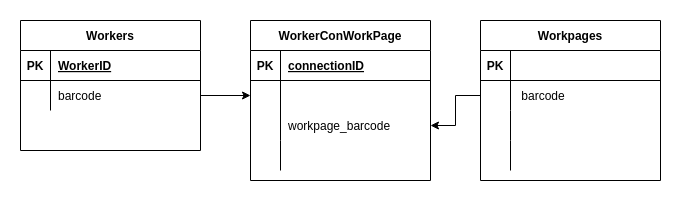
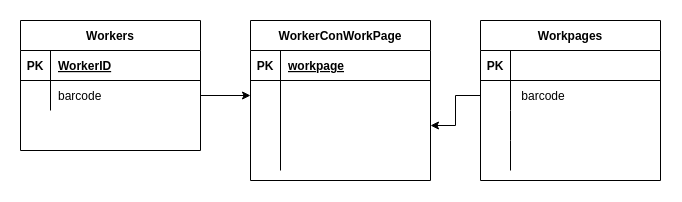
(327, 66) -> (315, 66)
(356, 126) -> none
